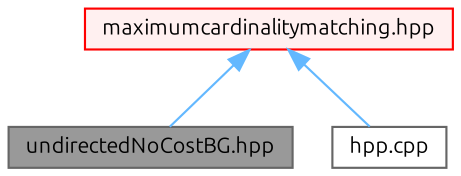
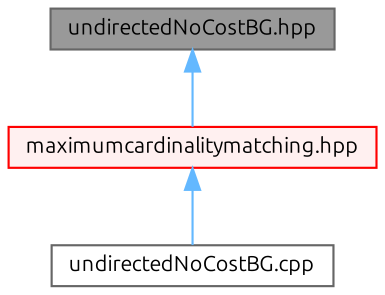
(202, 96) -> (193, 99)
(389, 147) -> (193, 266)
